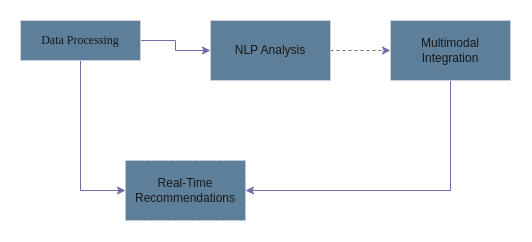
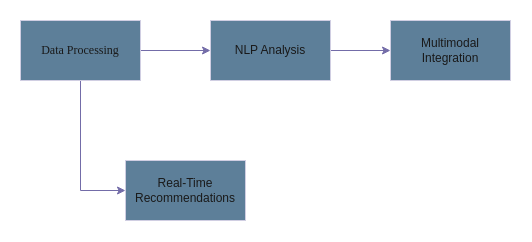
(81, 41) -> (81, 51)
(358, 51) -> (358, 51)
(186, 191) -> (186, 191)
(406, 191) -> none
